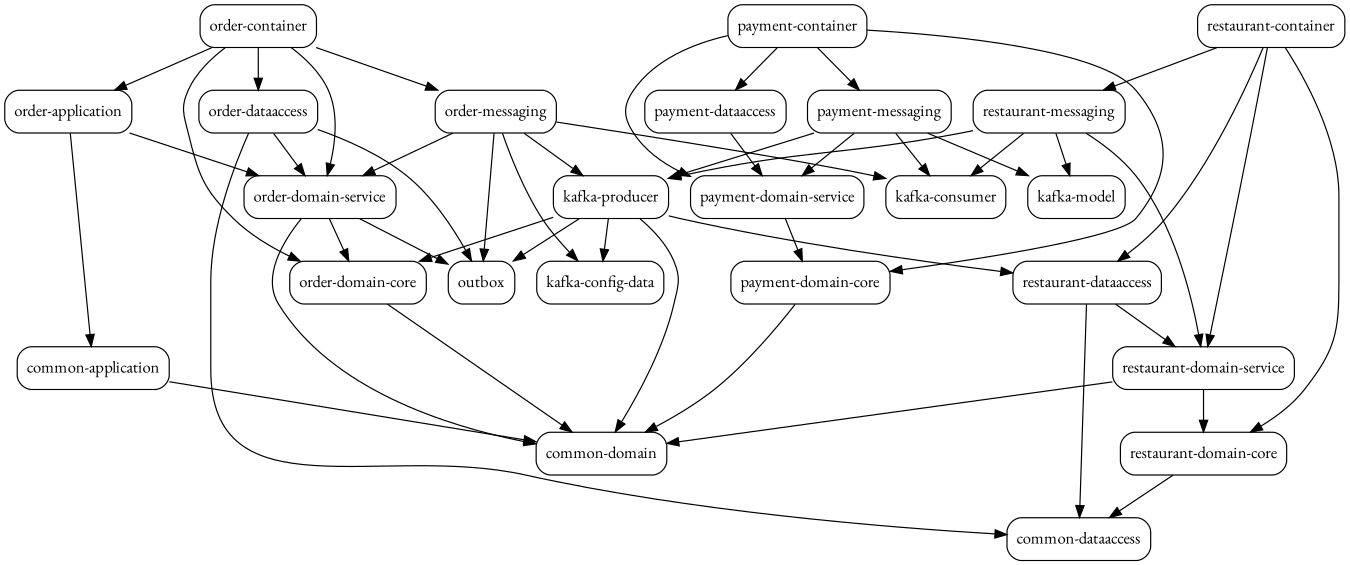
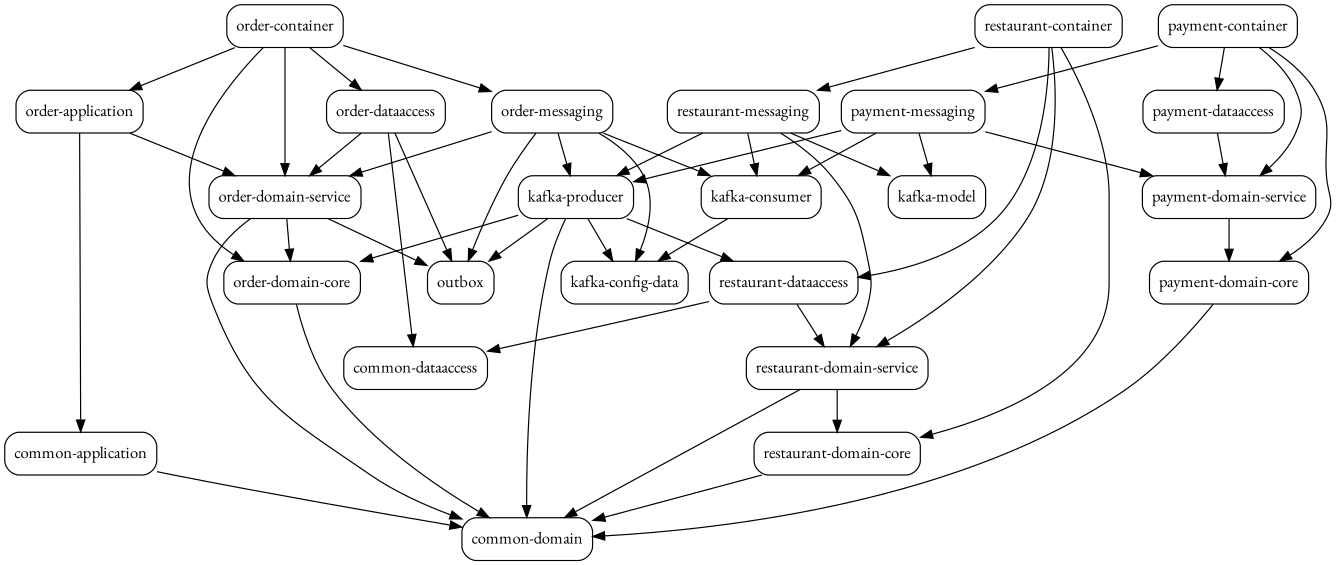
none -> (698, 237)
(1146, 493) -> (683, 496)
